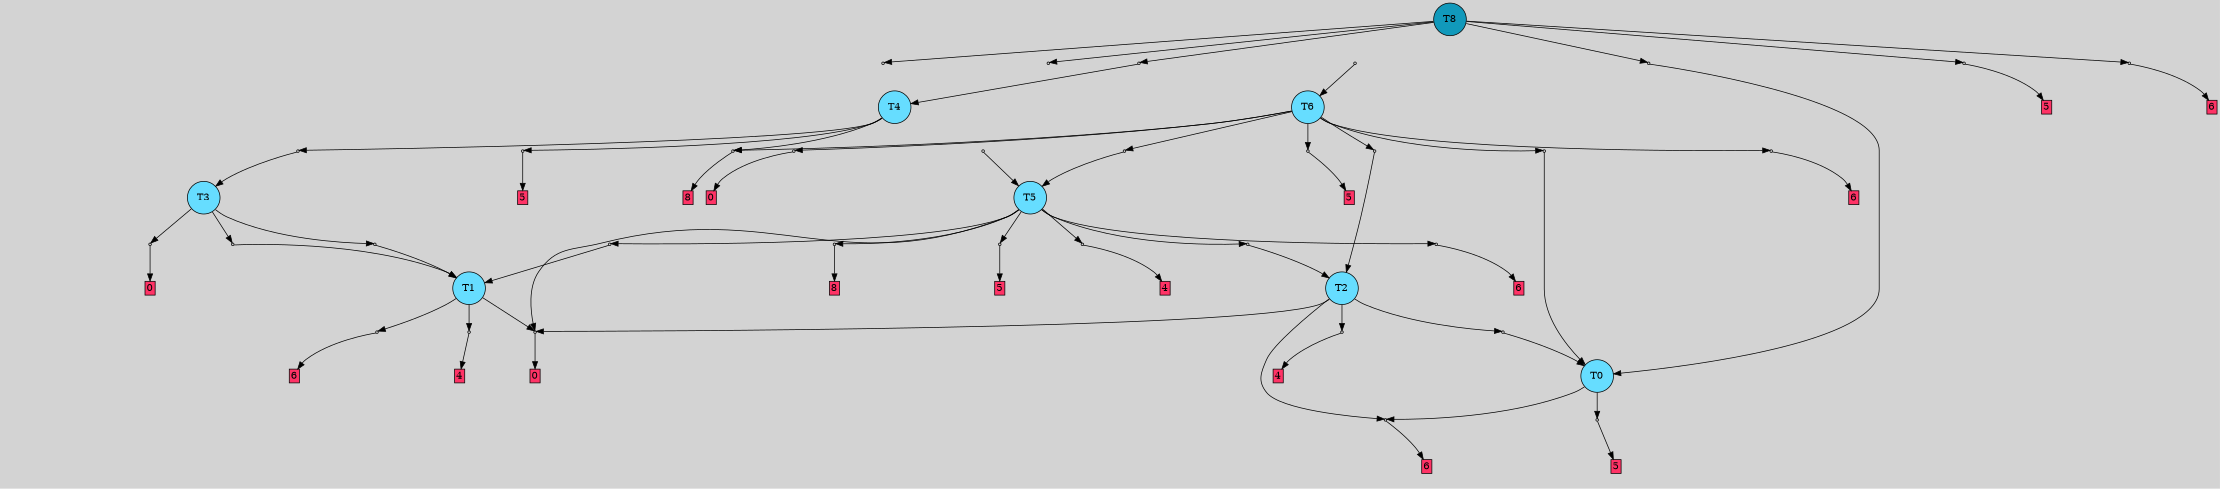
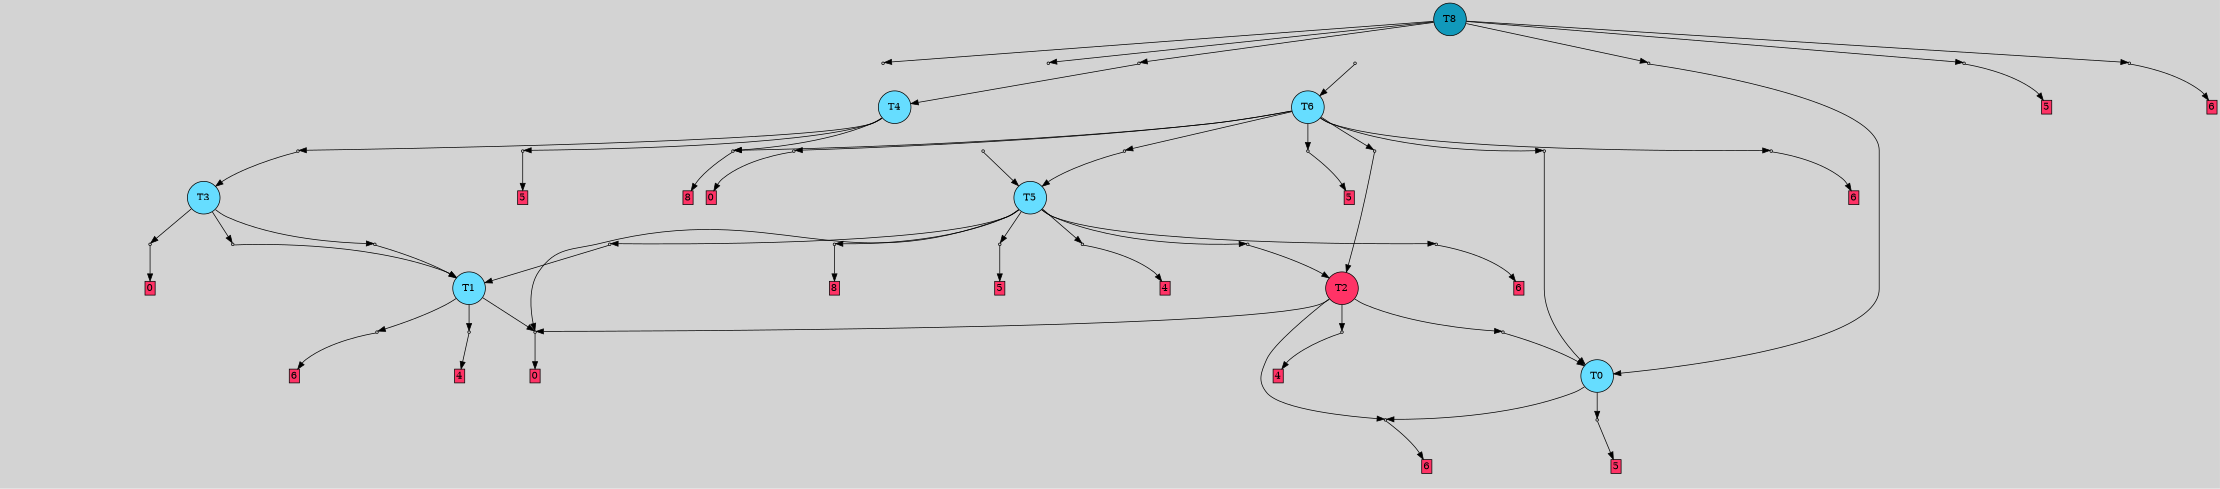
(1342, 288) -> (1342, 288)
